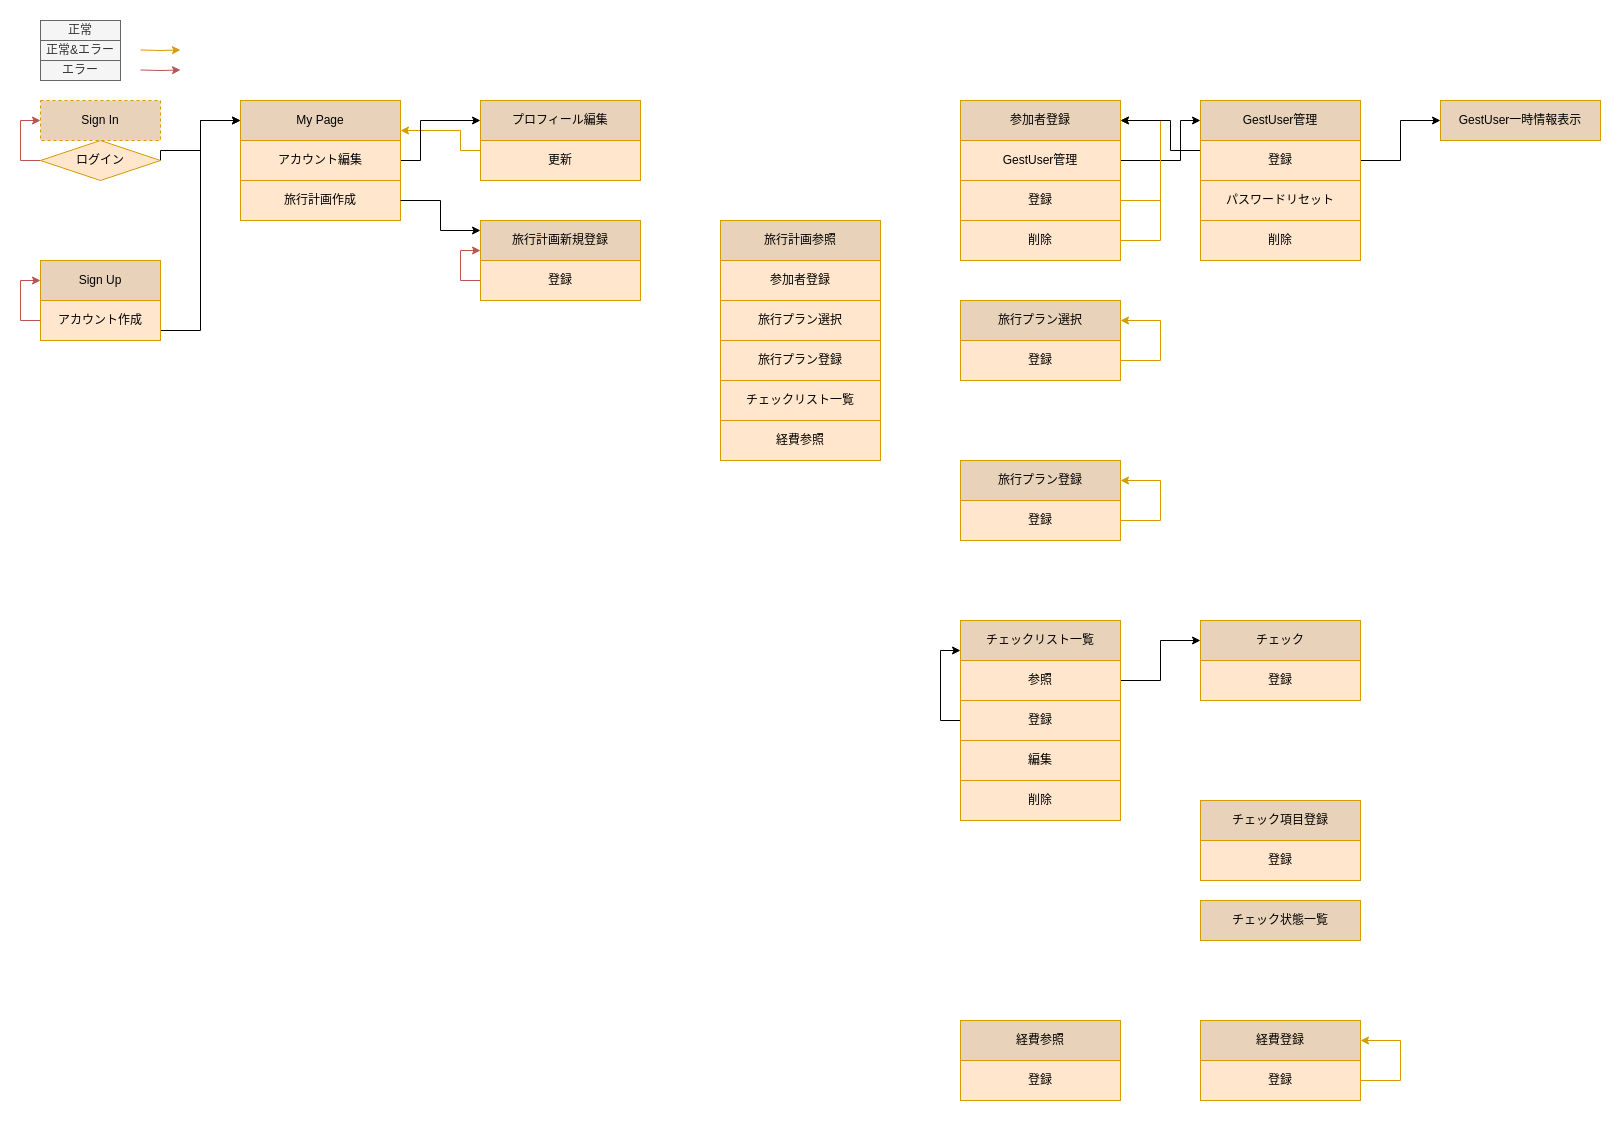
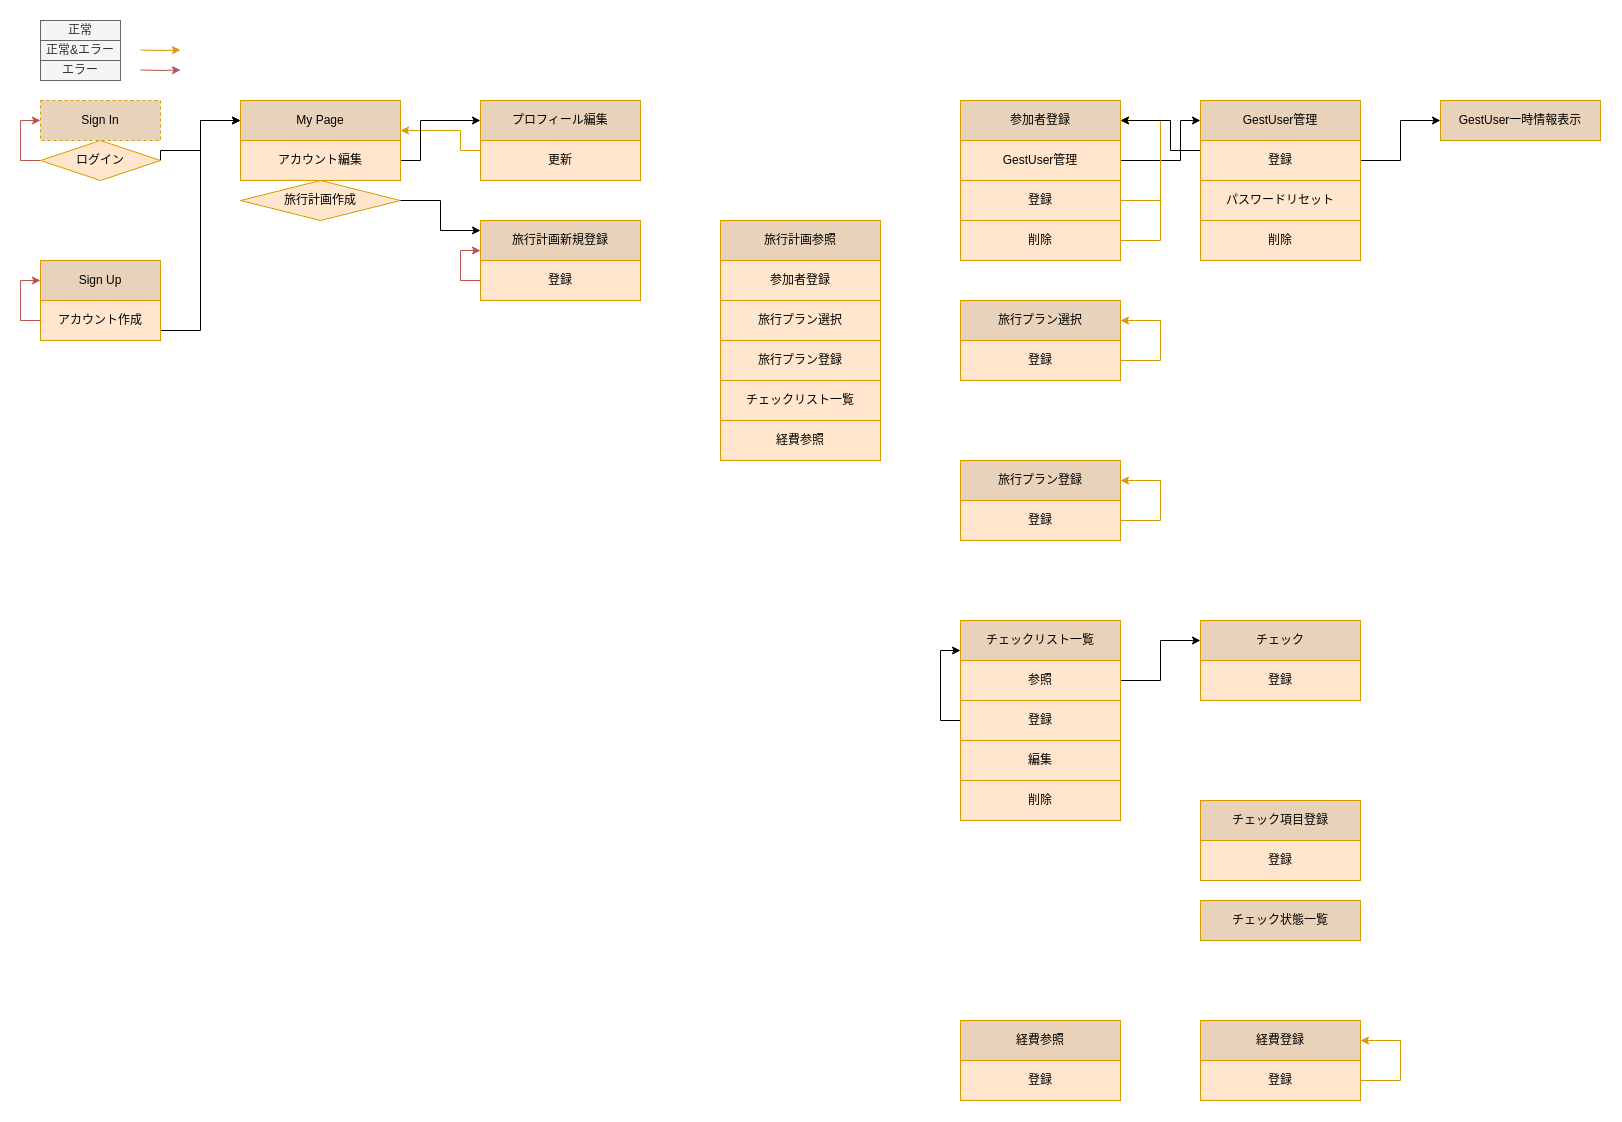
(321, 201) -> (321, 201)
